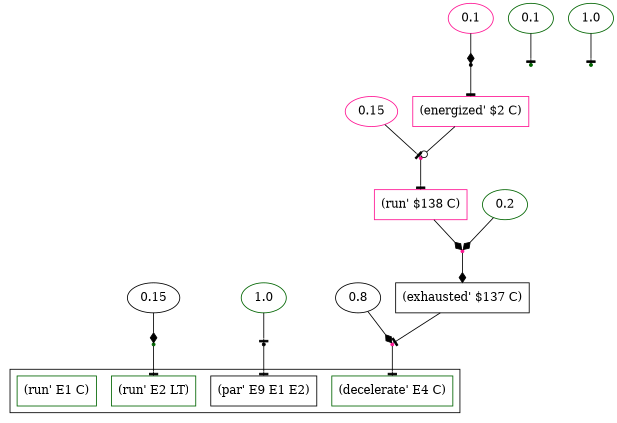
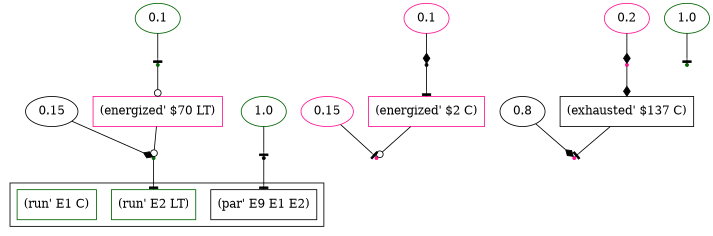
none -> (158, 112)
(421, 205) -> none
(505, 205) -> (627, 18)
(392, 391) -> none
